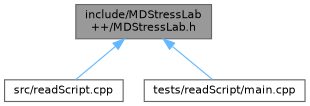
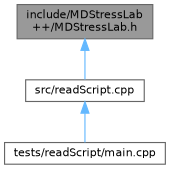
(192, 63) -> (85, 128)
